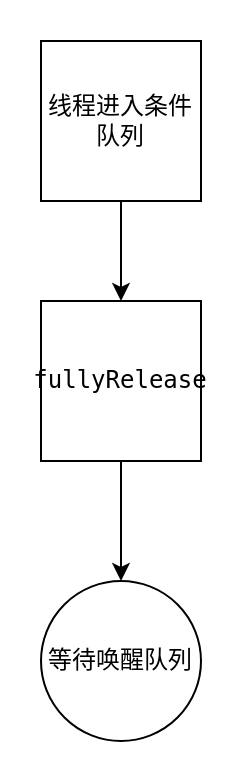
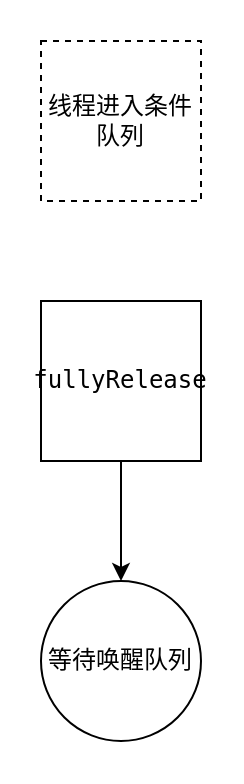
(121, 121) -> (121, 121)
(121, 244) -> none
